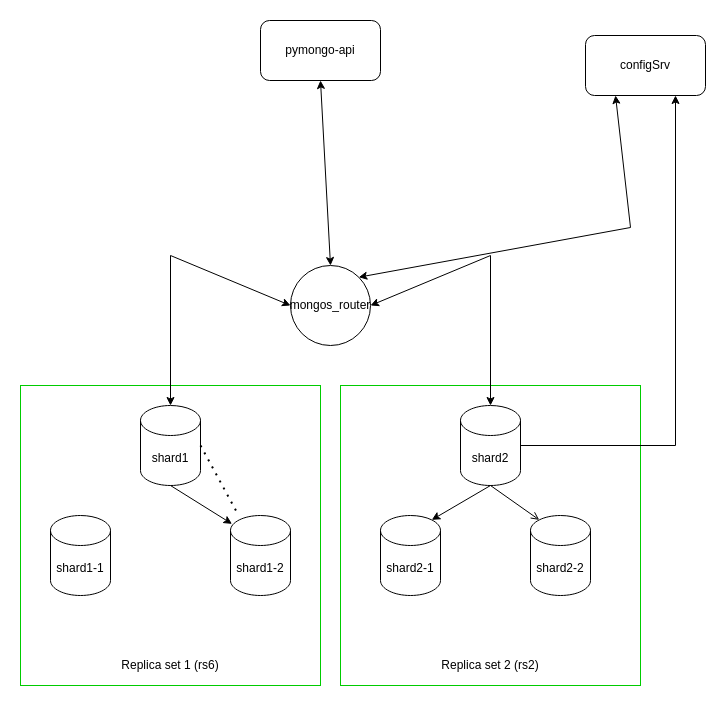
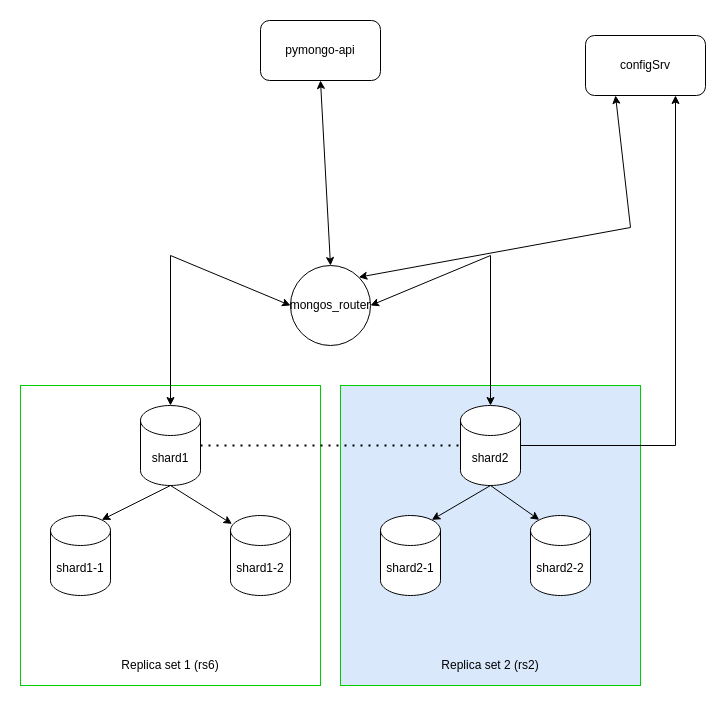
(219, 479) -> (331, 446)
none -> (138, 502)
(533, 516) -> (532, 515)
(491, 536) -> (491, 536)
